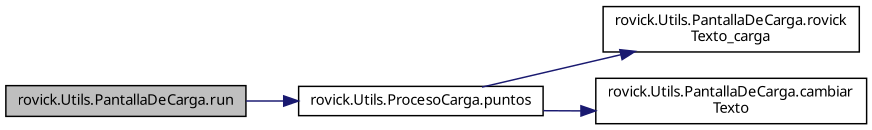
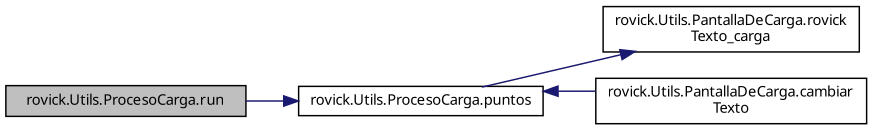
(126, 101) -> (126, 101)
(562, 111) -> (577, 91)
